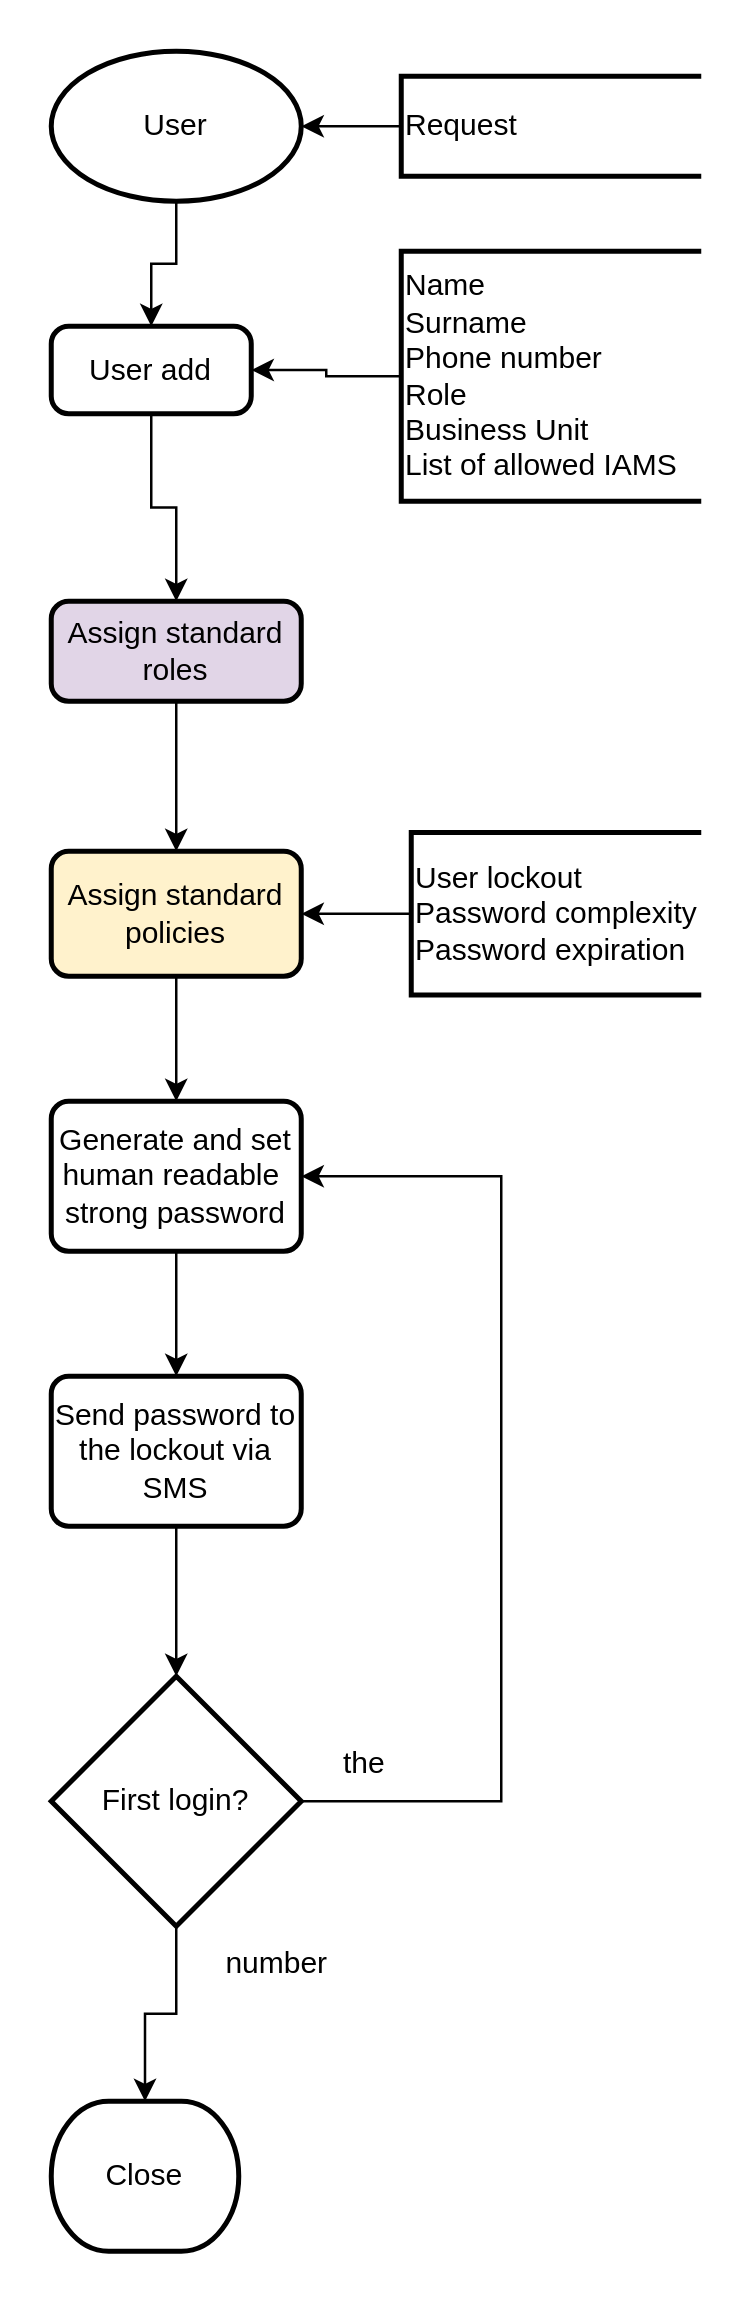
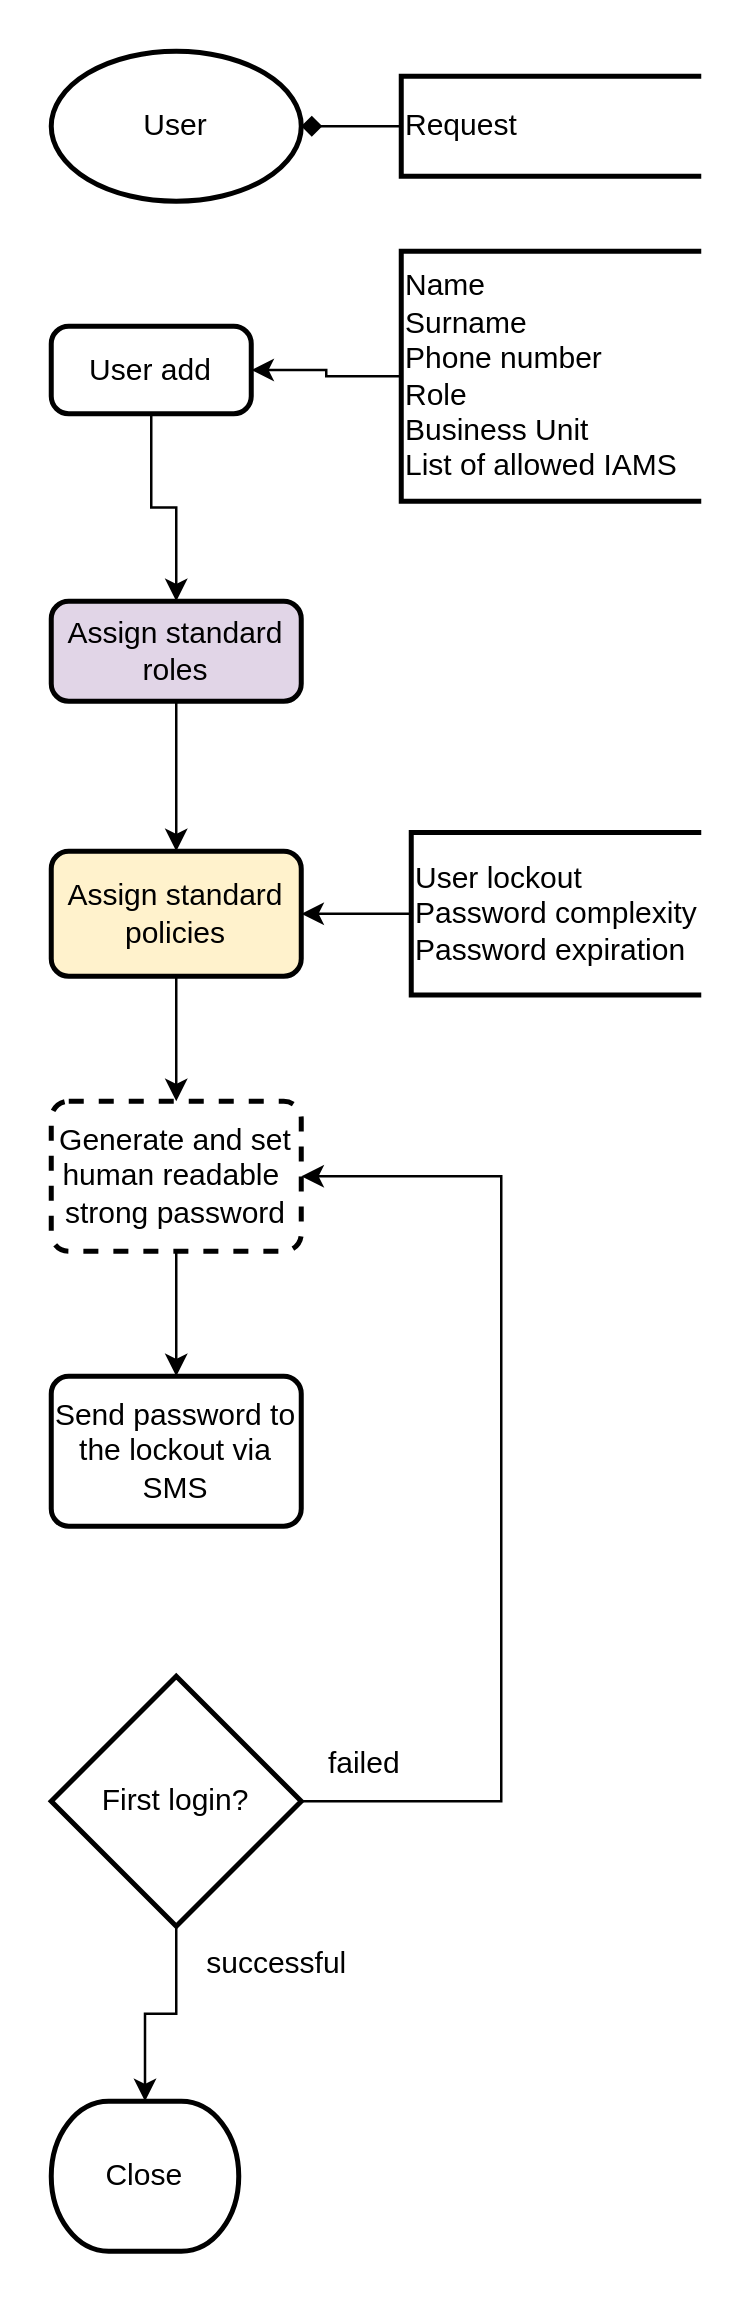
(320, 126) -> (322, 126)
(171, 264) -> none
(176, 1176) -> (176, 1176)
(176, 1593) -> none
(365, 1764) -> (365, 1764)
(278, 1964) -> (278, 1964)
